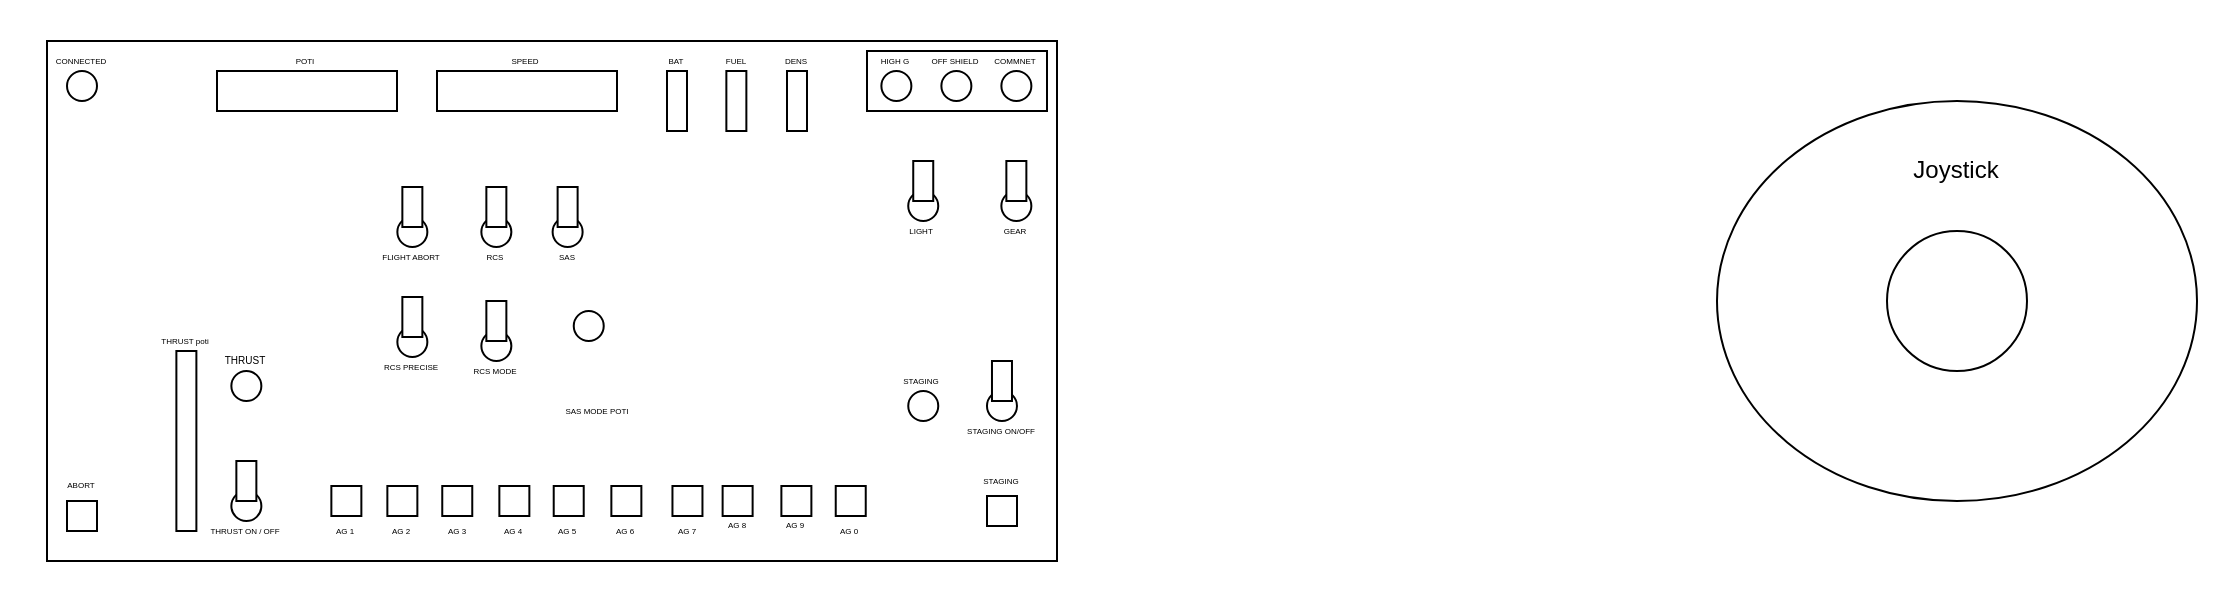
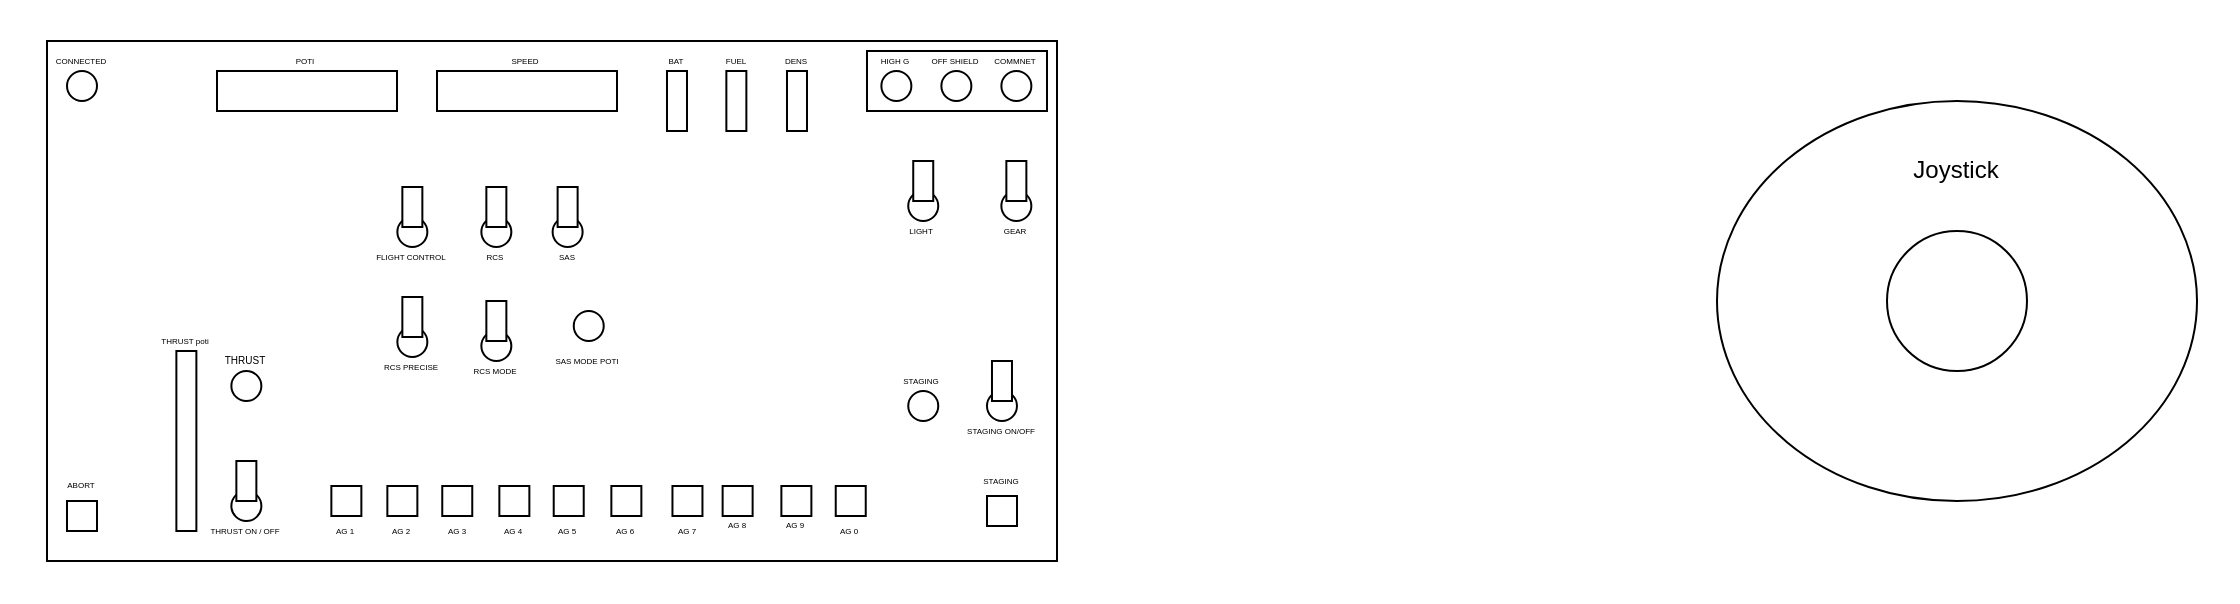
(412, 253) -> (412, 253)
(599, 406) -> (589, 356)
